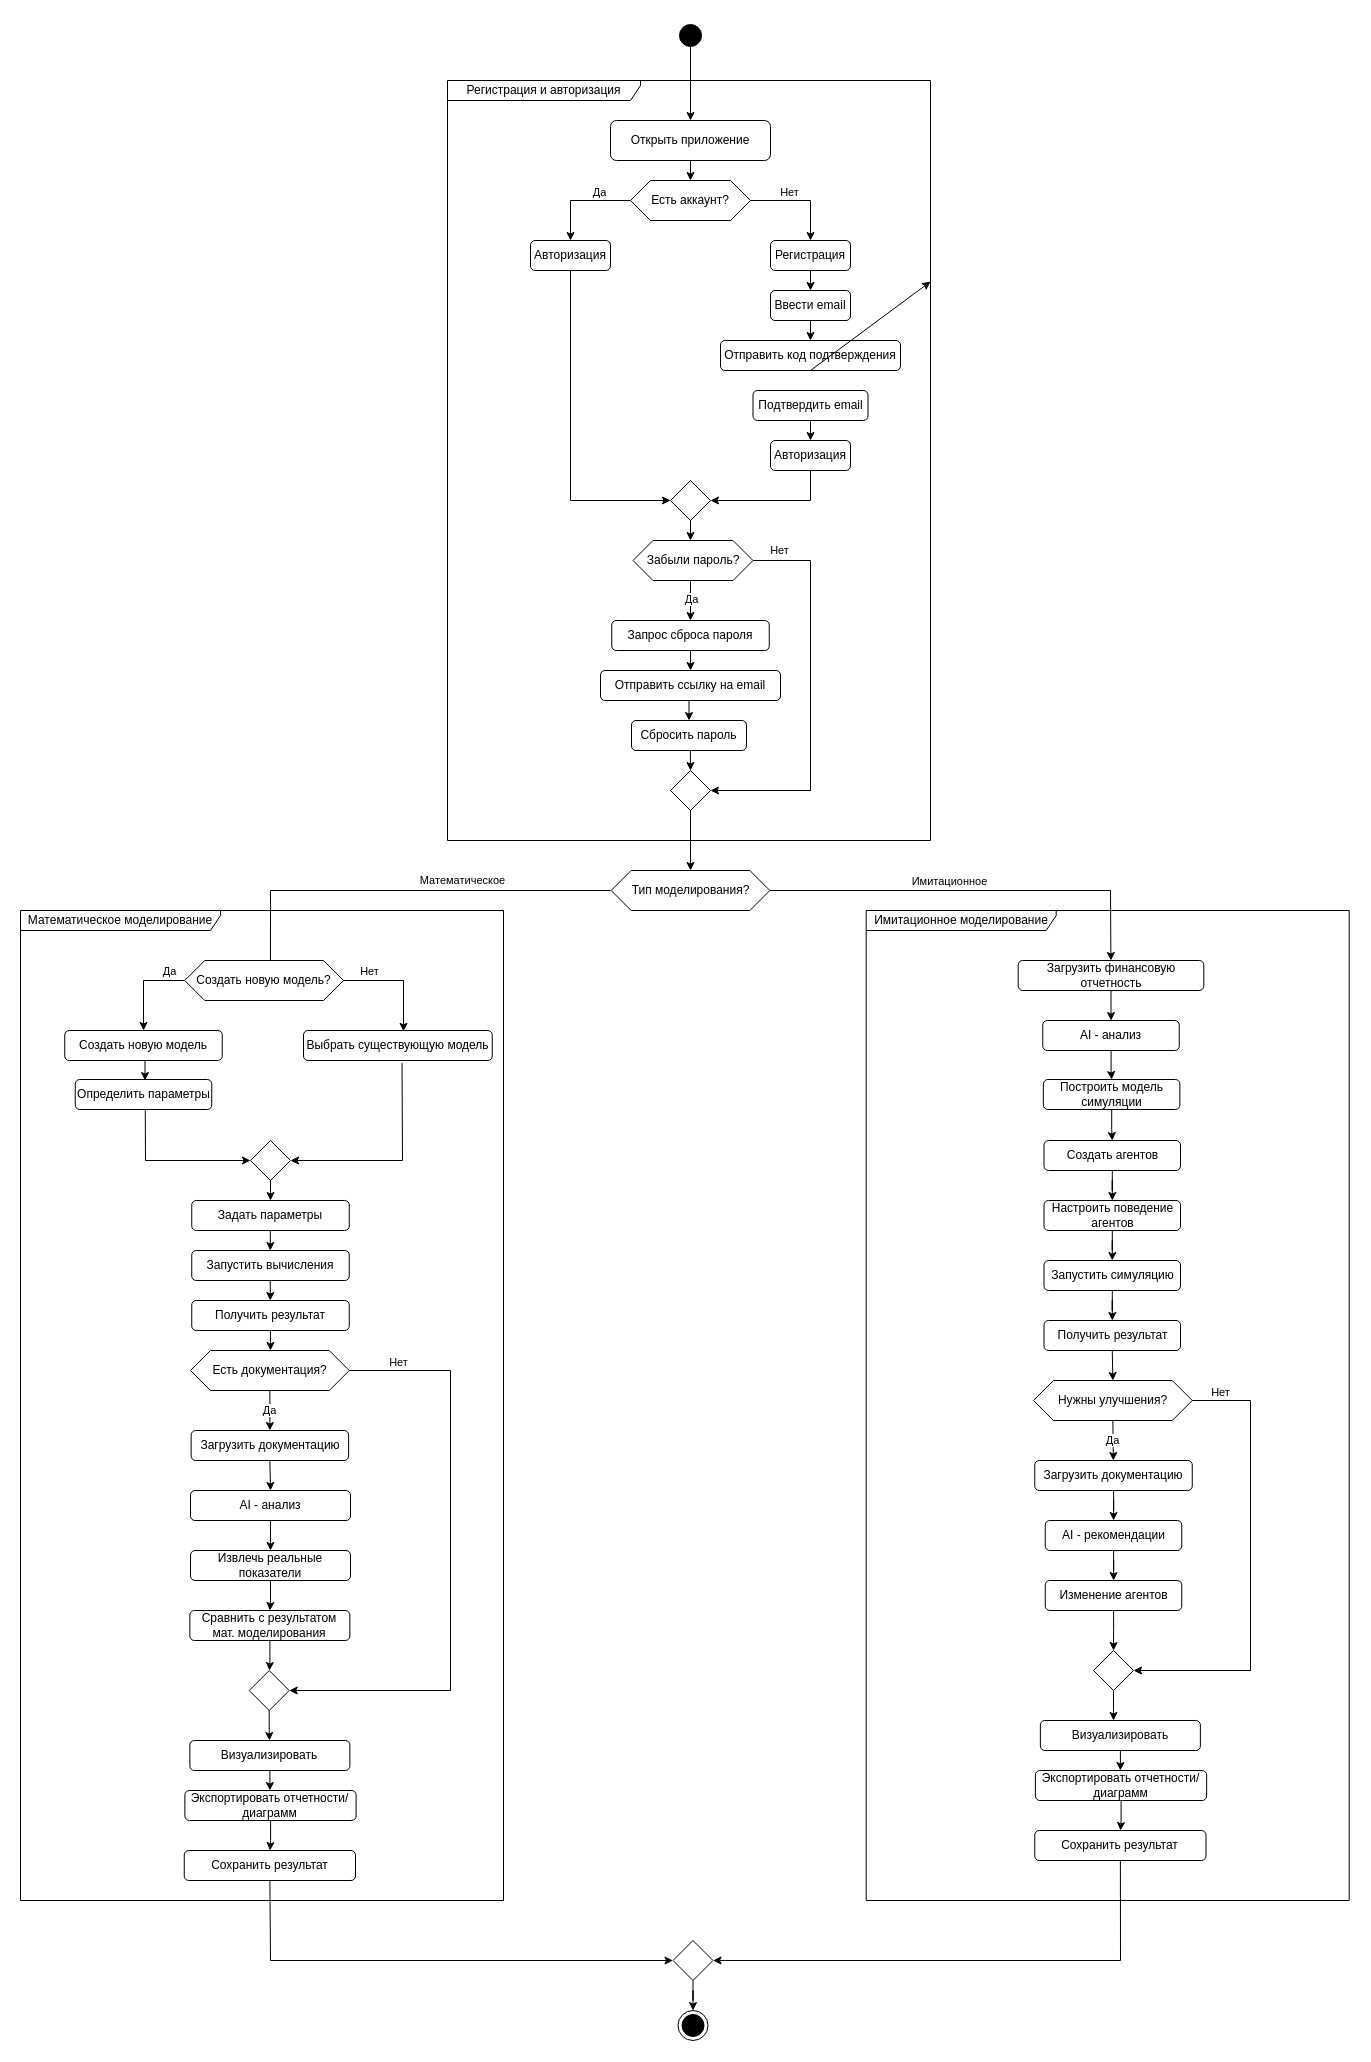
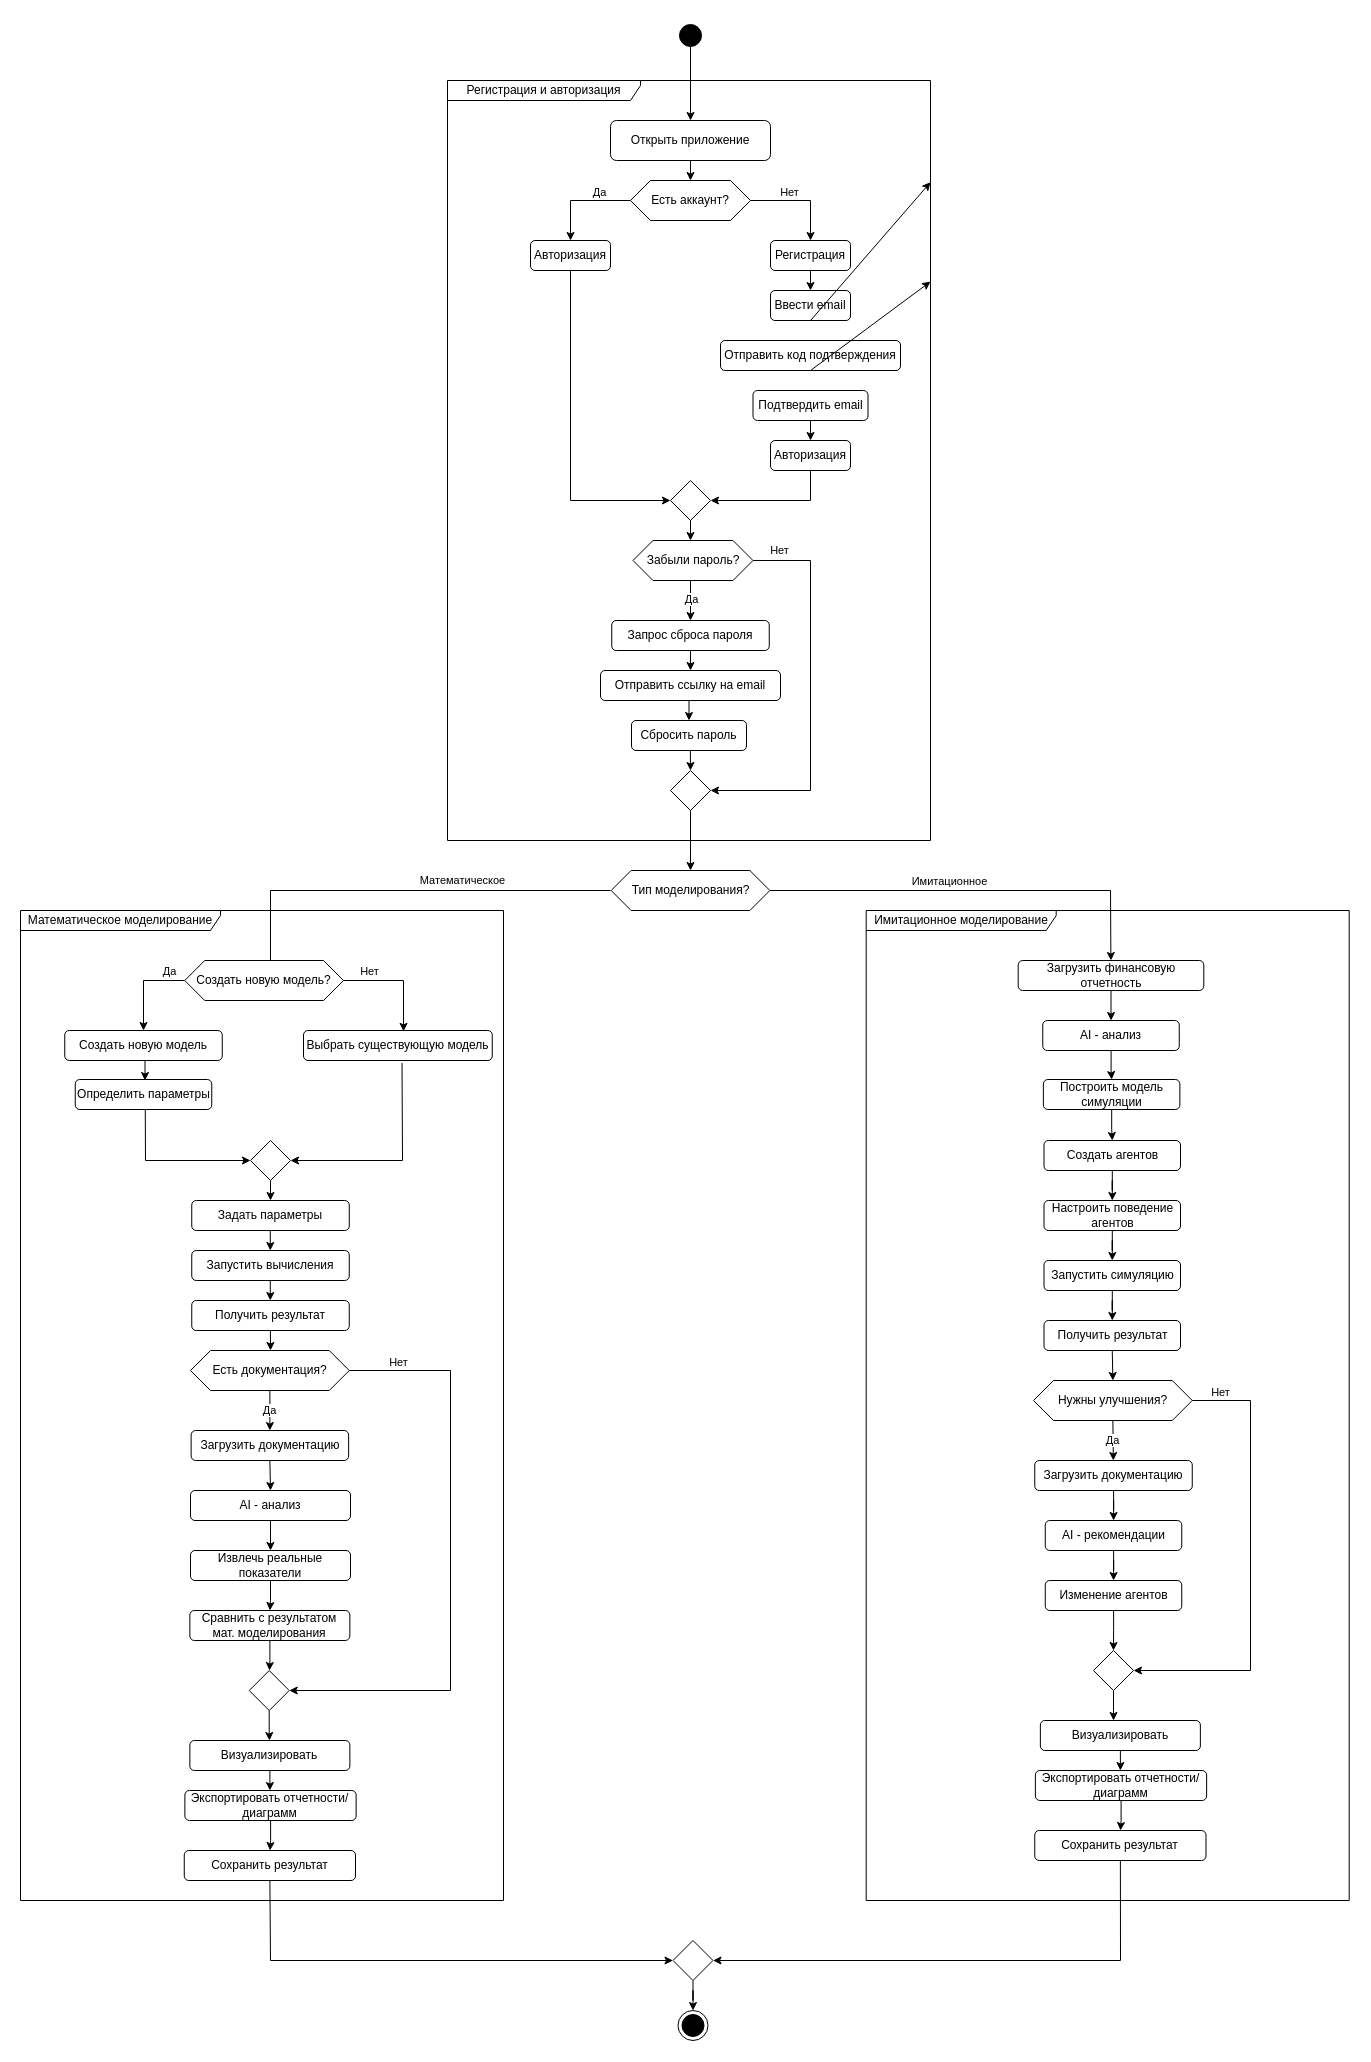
(811, 327) -> (868, 254)
